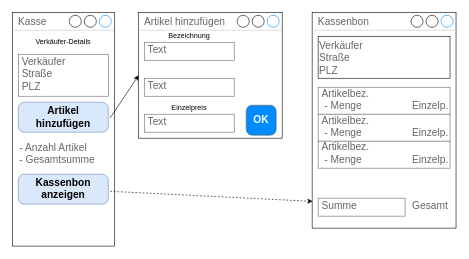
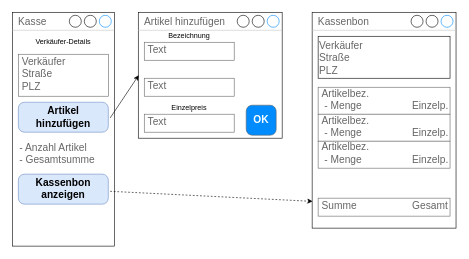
(362, 207) -> (384, 207)
